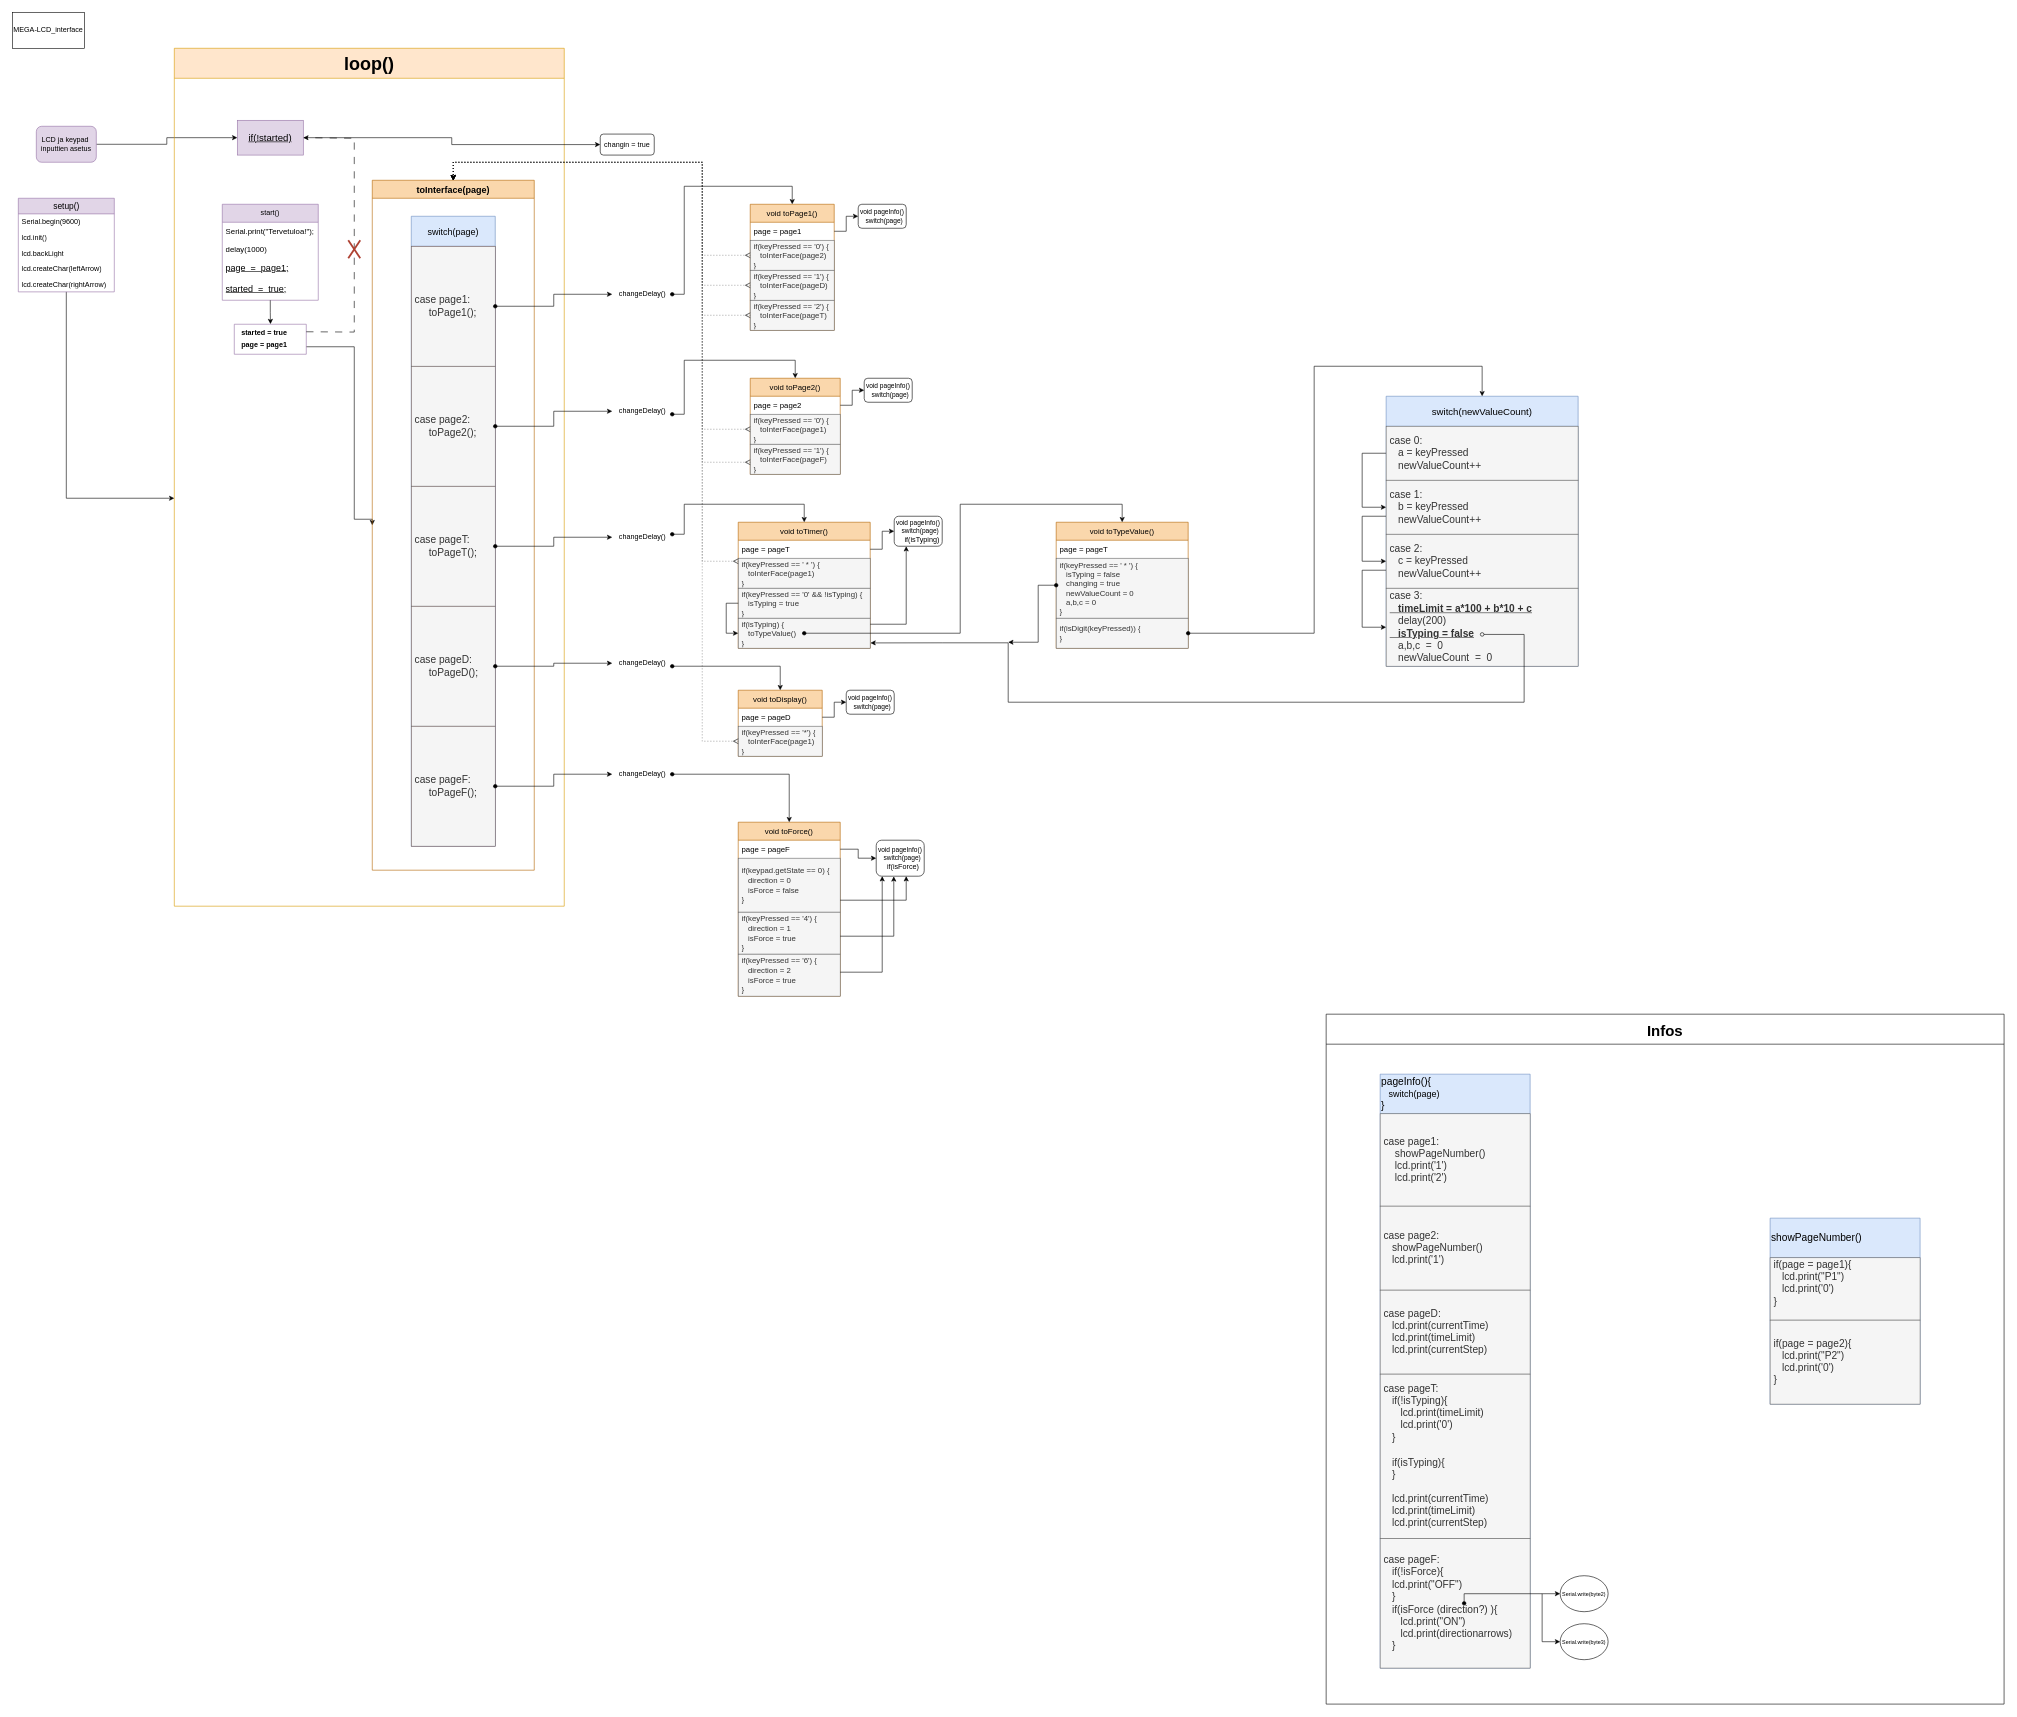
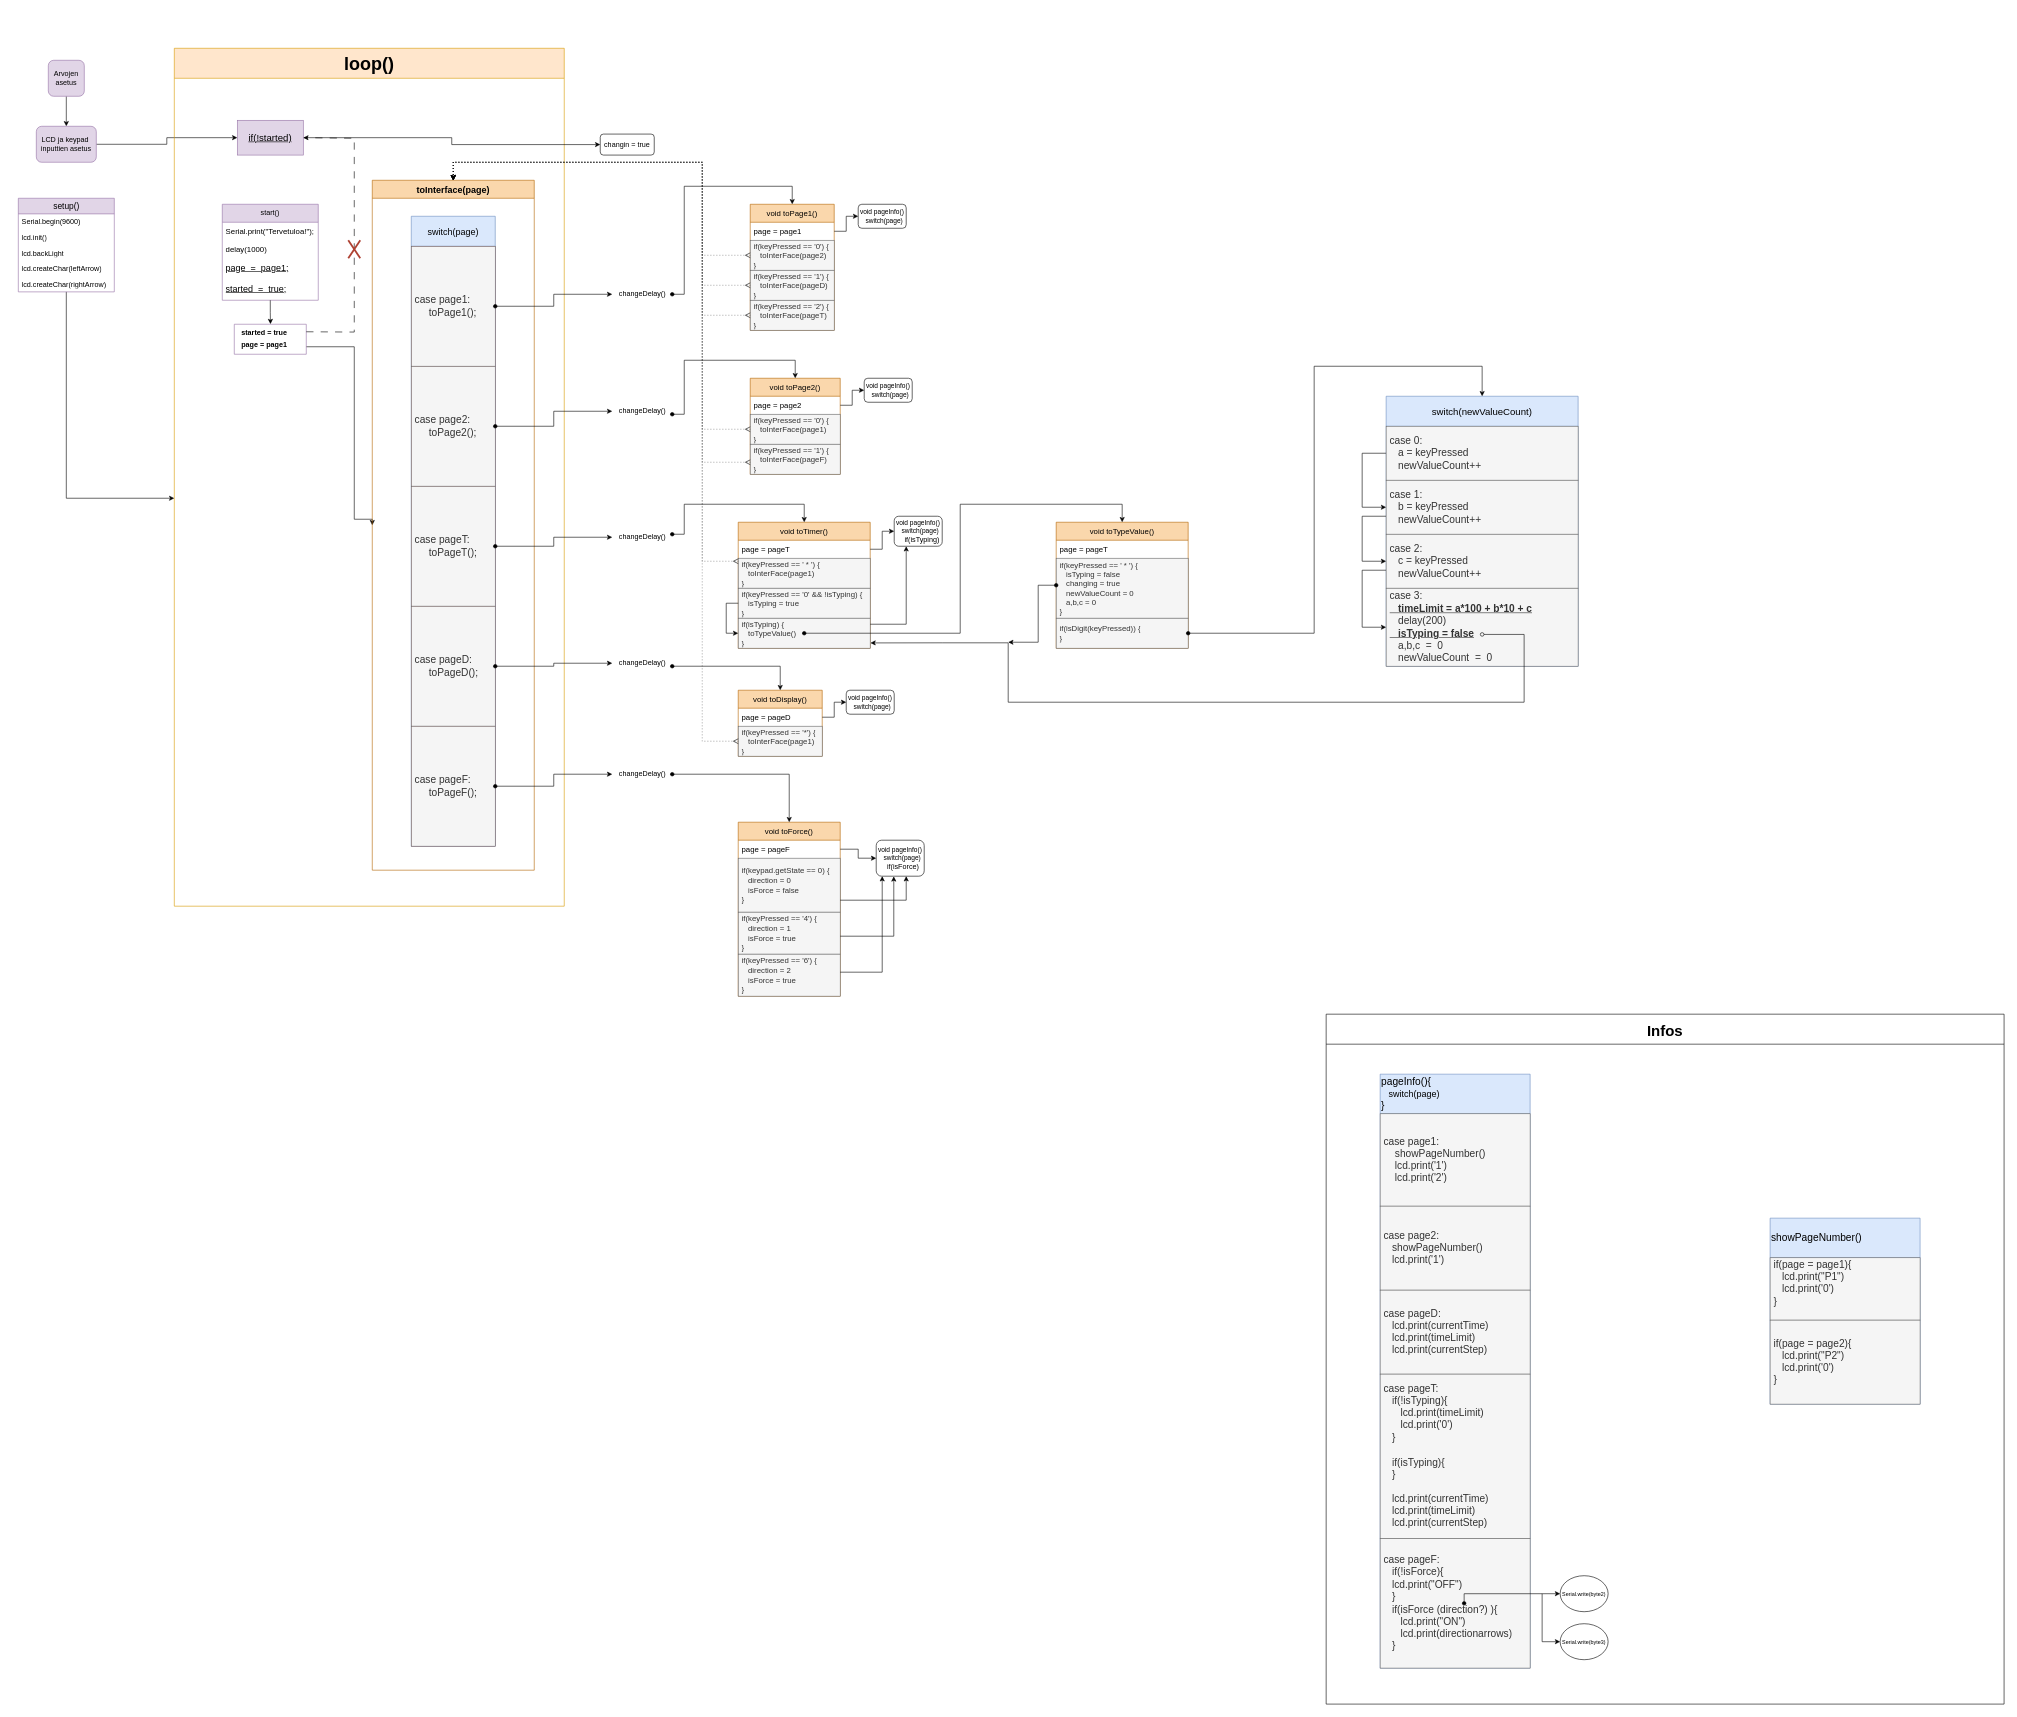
(48, 30) -> none
none -> (66, 78)
none -> (66, 120)
